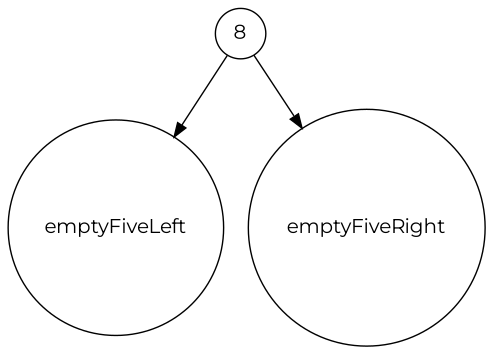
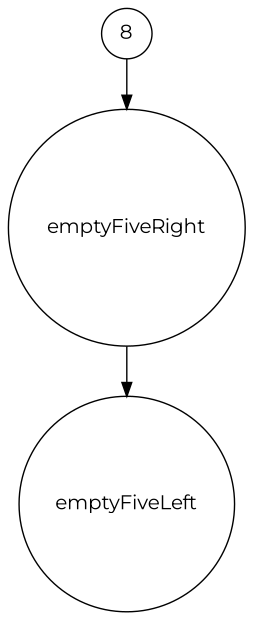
(205, 90) -> (127, 364)
